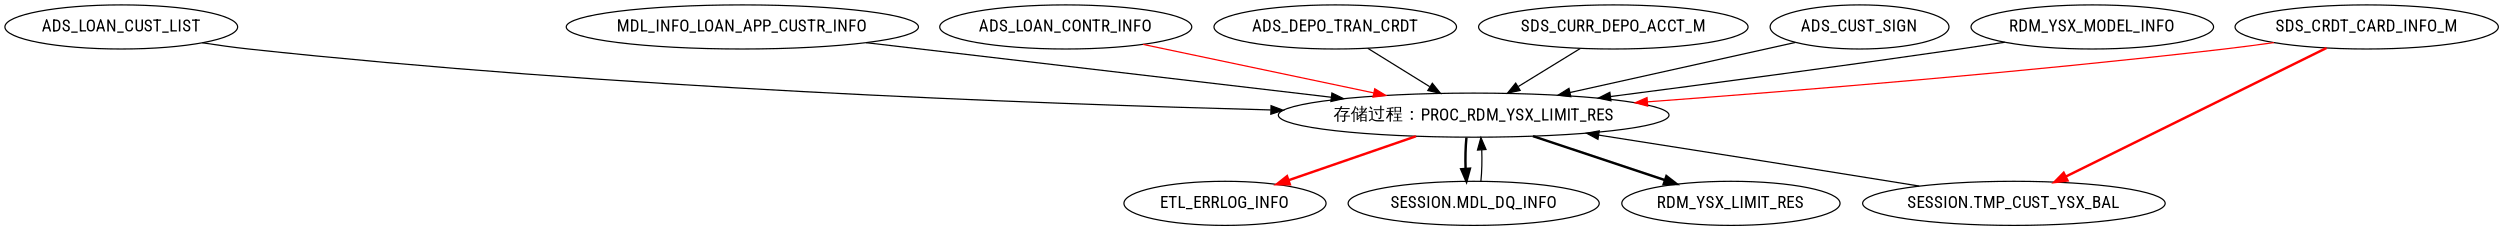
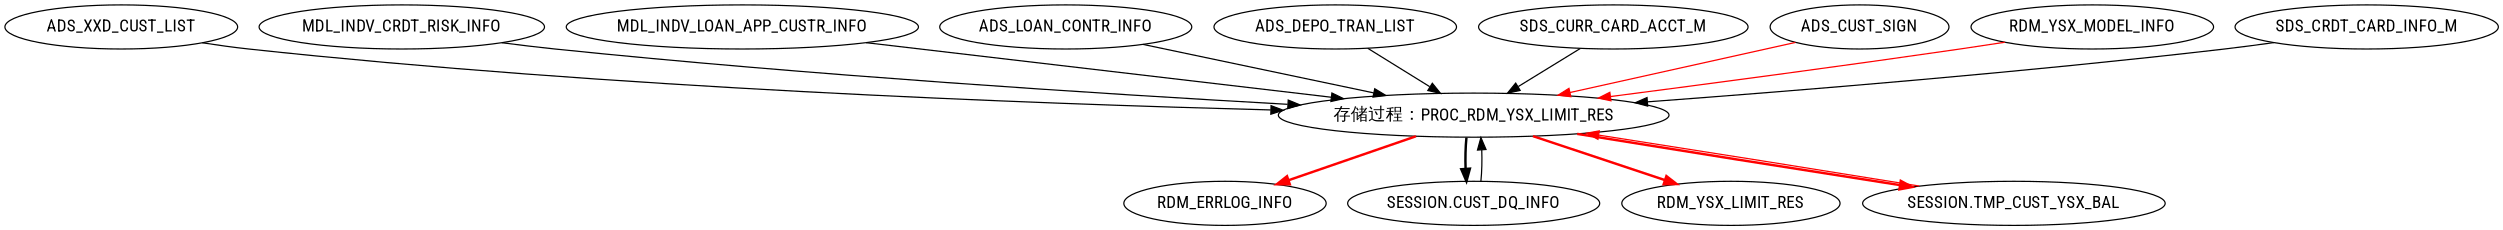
(121, 27) -> (121, 27)
none -> (402, 27)
(742, 27) -> (742, 27)
(1335, 27) -> (1335, 27)
(1613, 27) -> (1613, 27)
(1683, 67) -> (1683, 67)
(1258, 69) -> (1258, 69)
(1808, 70) -> (1808, 70)
(1961, 76) -> (1961, 76)
(2196, 112) -> (1738, 160)
(1599, 158) -> (1599, 158)
(1759, 160) -> (1759, 160)
(1225, 203) -> (1225, 203)
(1474, 203) -> (1474, 203)
